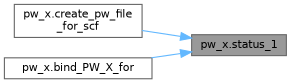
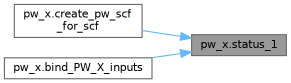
(78, 21) -> (78, 21)
(78, 68) -> (78, 68)
